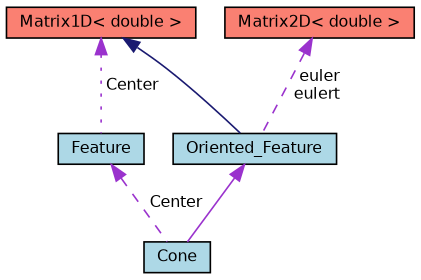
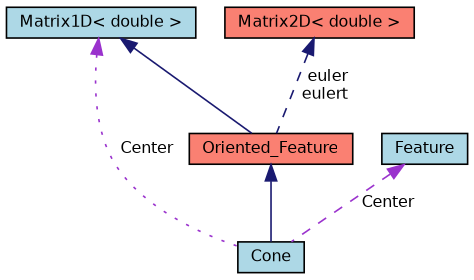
(101, 23) -> (101, 23)
(283, 93) -> (292, 94)
(101, 94) -> (126, 179)
(255, 149) -> (271, 149)
(211, 210) -> (271, 211)
